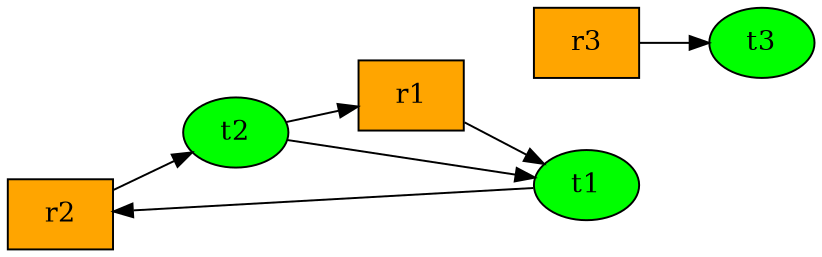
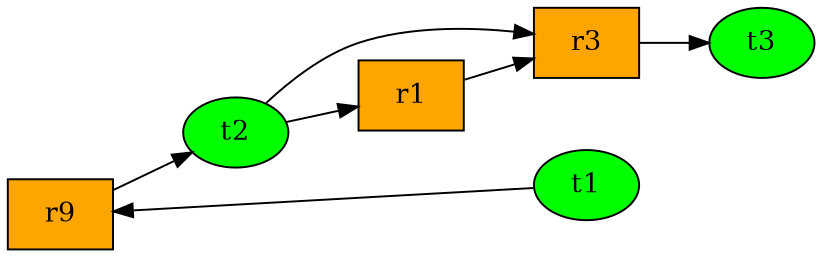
(495, 139) -> (490, 72)
(401, 157) -> (381, 37)
(60, 214) -> (60, 214)
